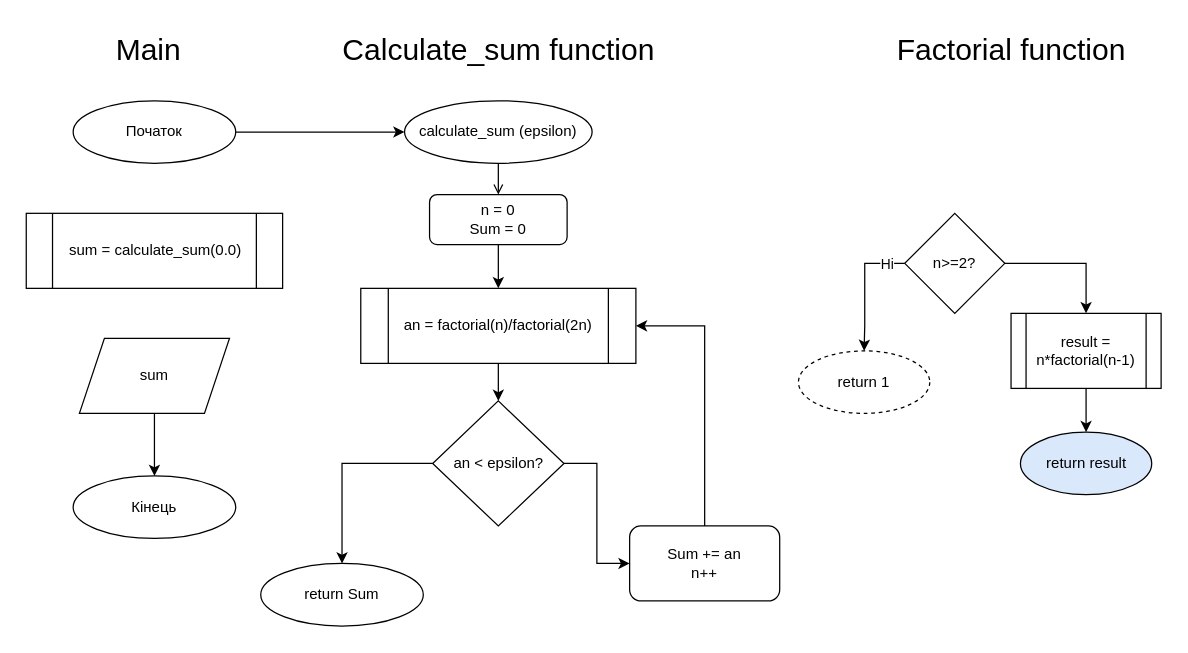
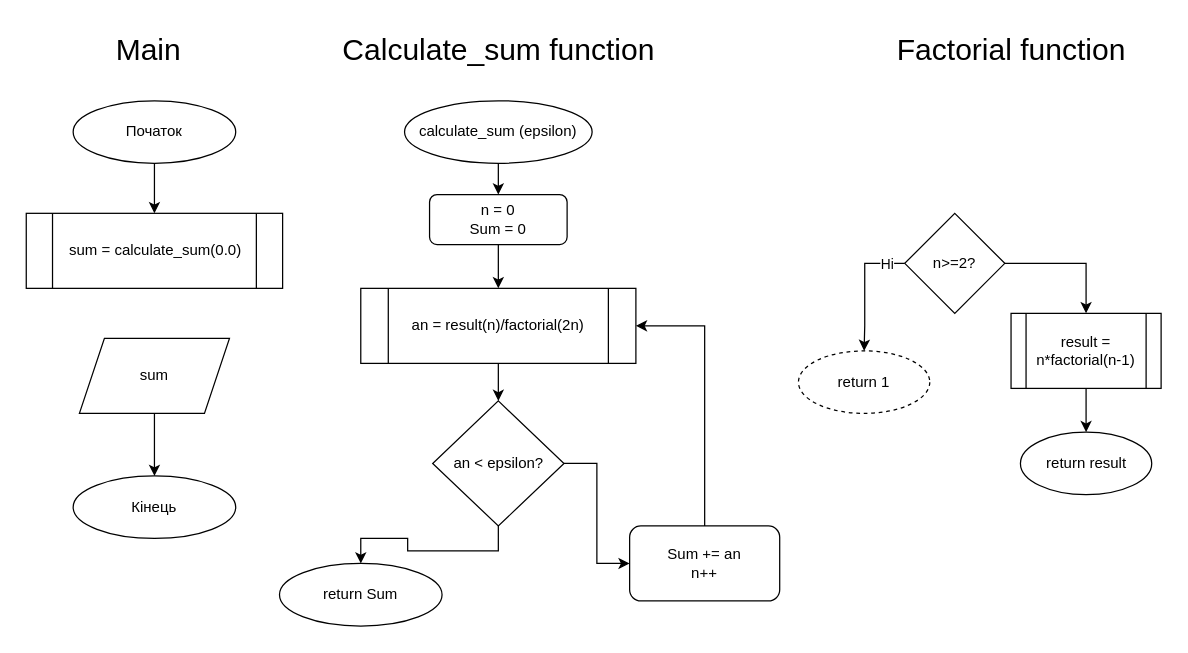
(316, 132) -> (154, 184)
(498, 187) -> (498, 184)
(498, 326) -> (498, 326)
(1086, 463) -> (1086, 463)
(342, 594) -> (361, 594)
